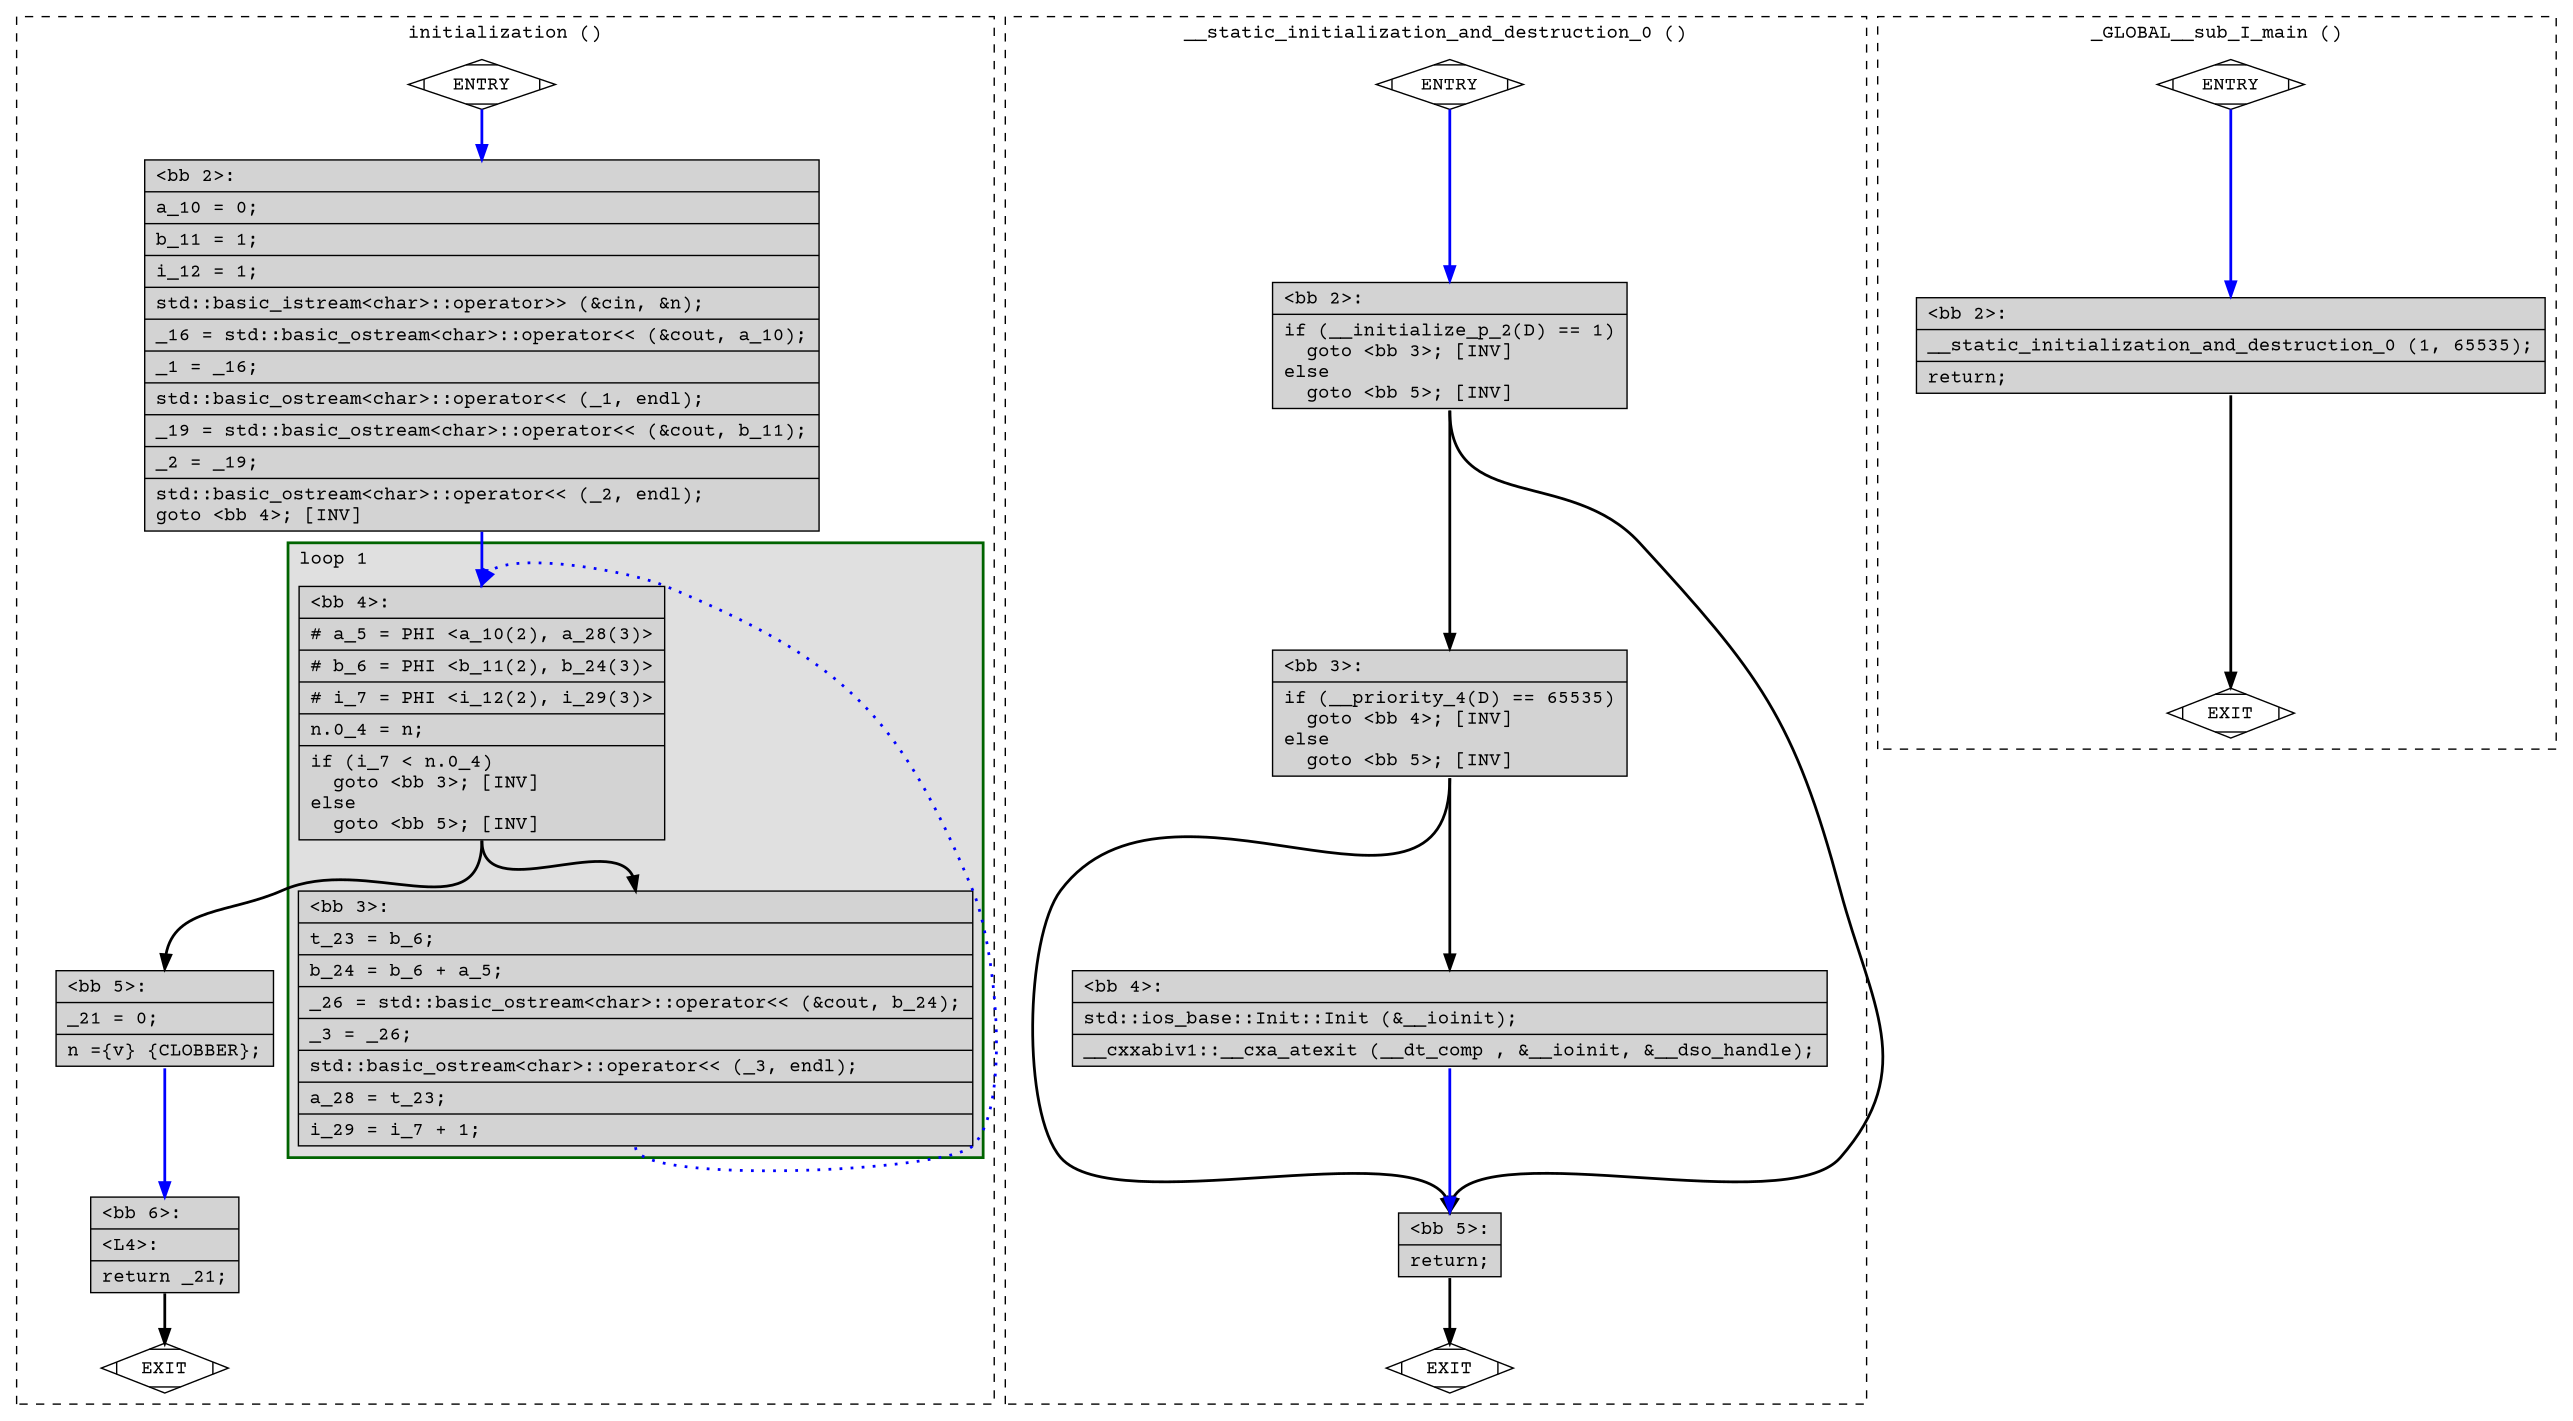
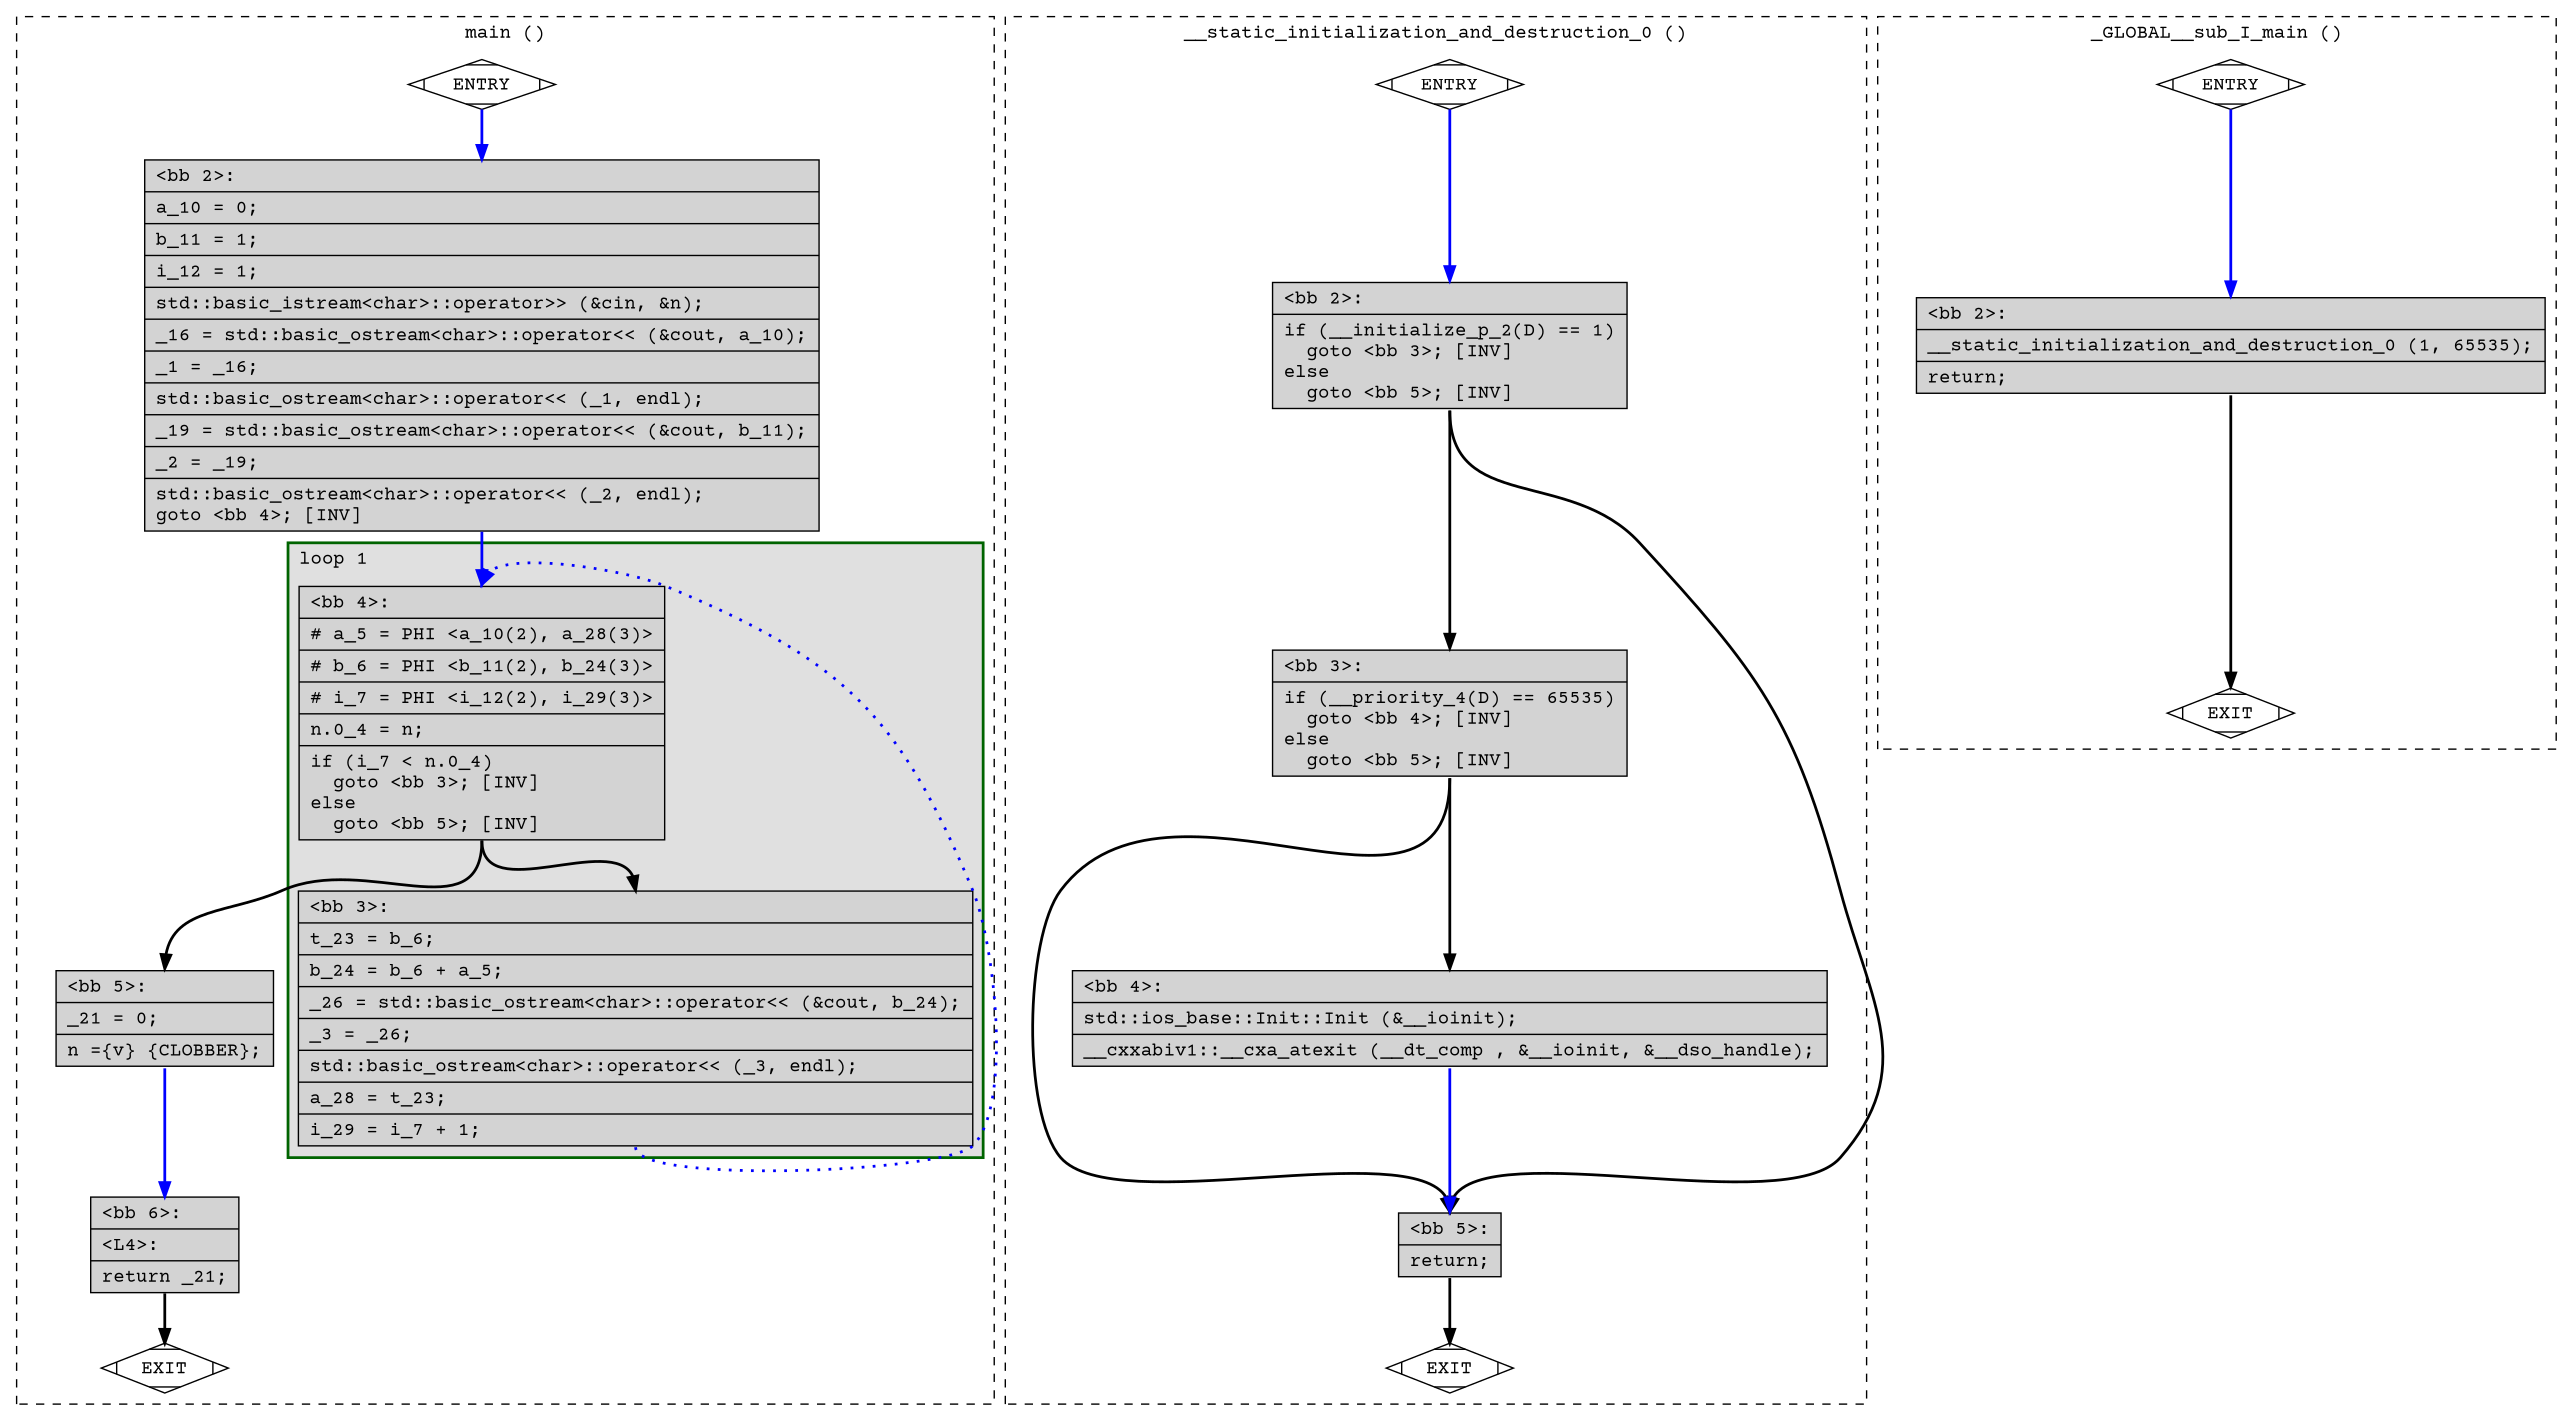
(505, 33) -> (505, 33)
